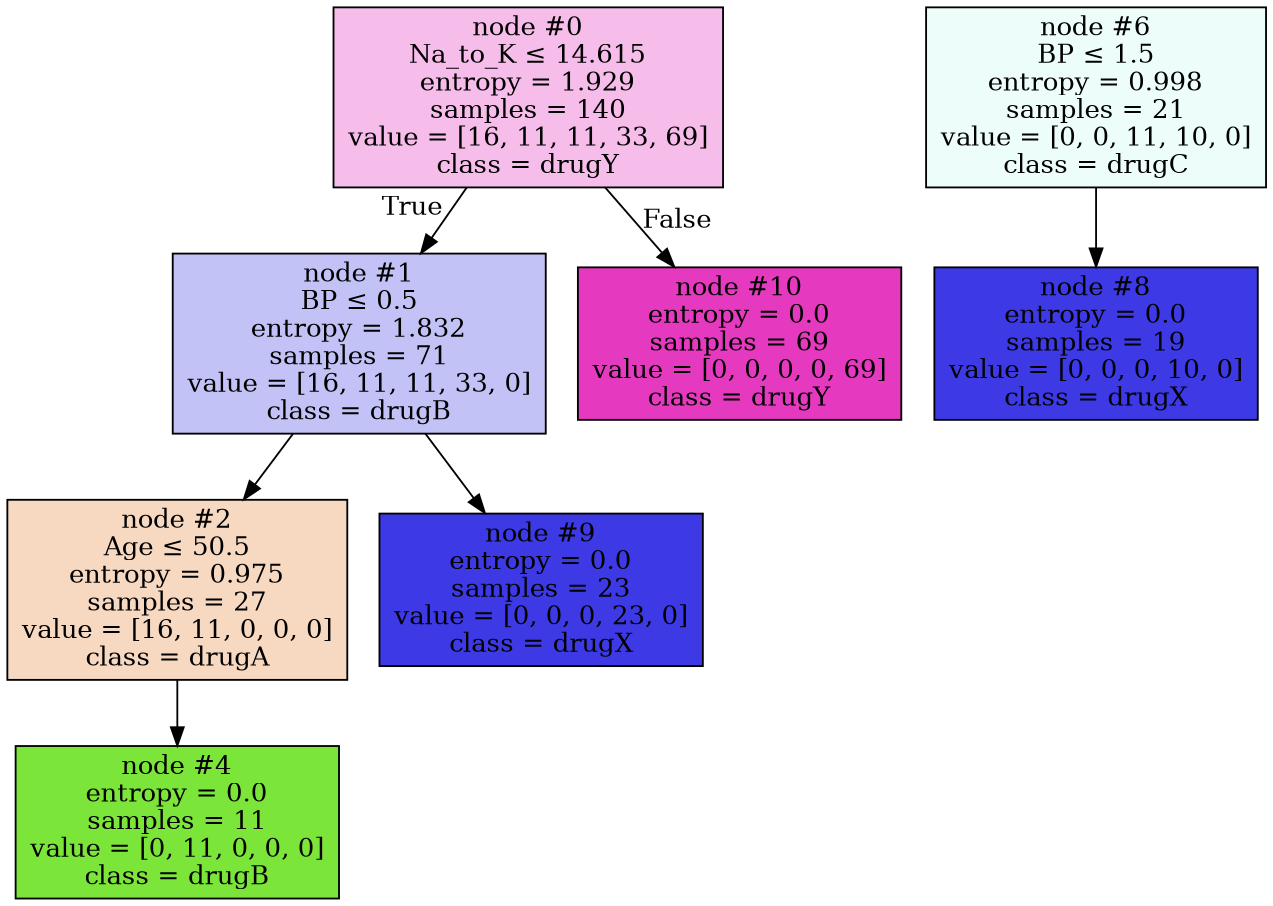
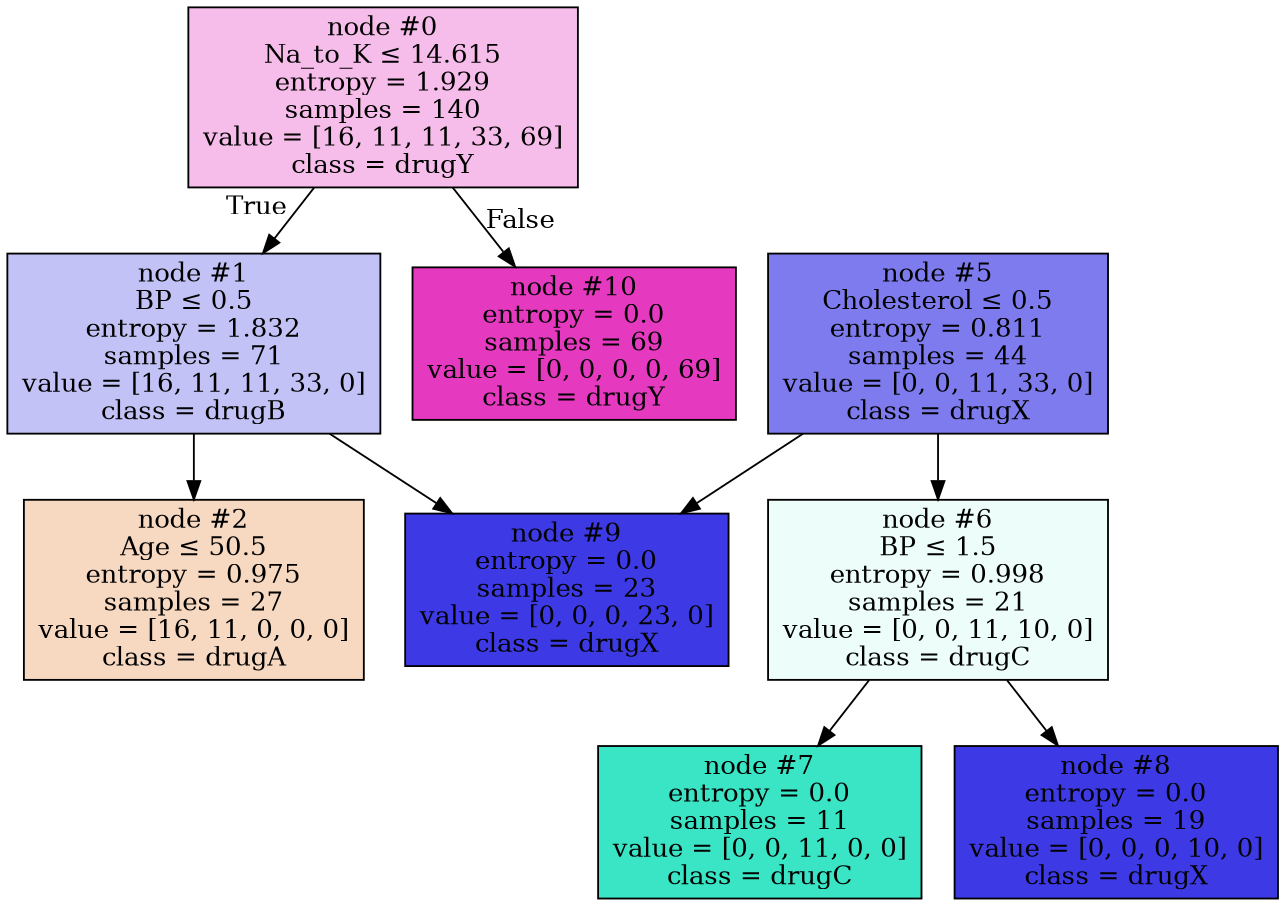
none -> (938, 344)
(177, 822) -> none
none -> (760, 822)
